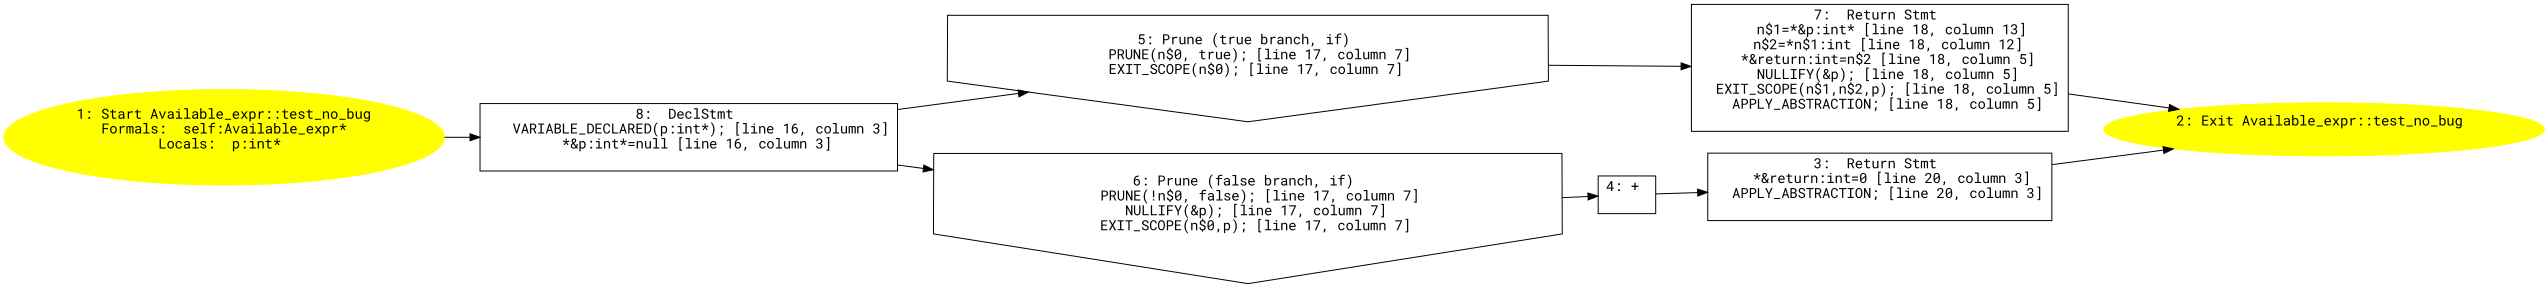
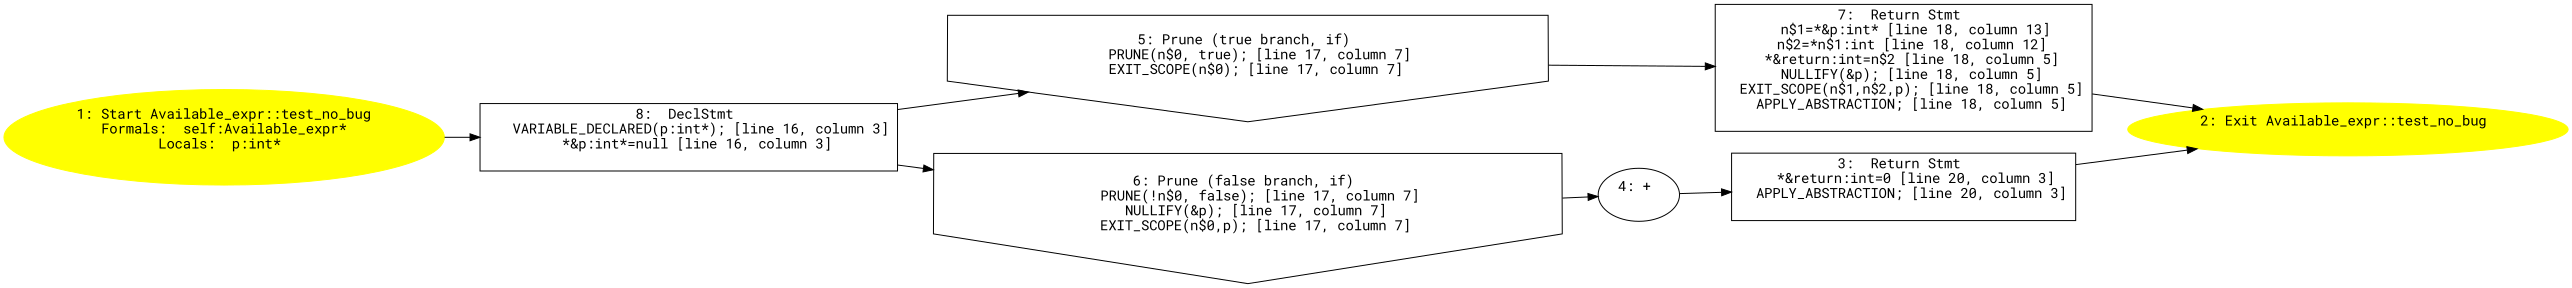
(1627, 195) -> (1639, 195)
